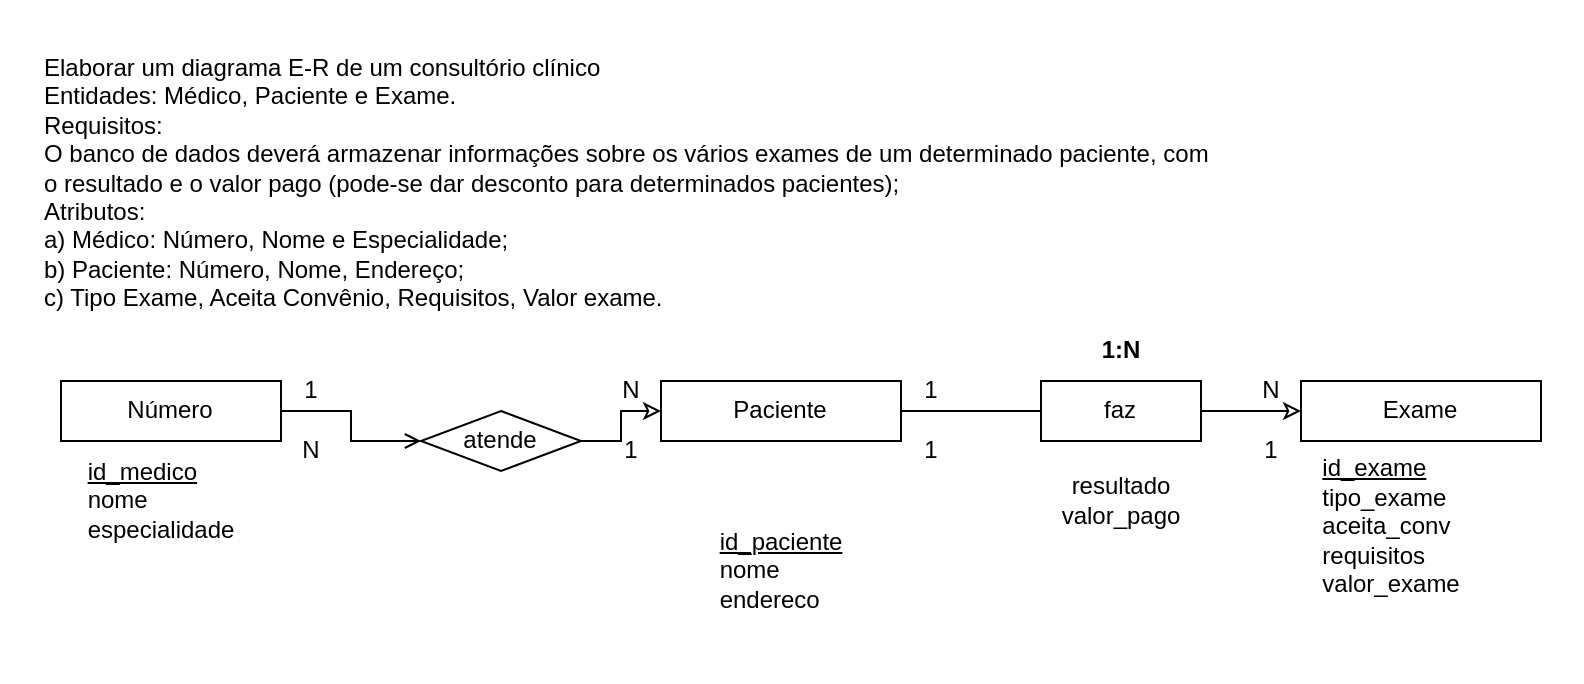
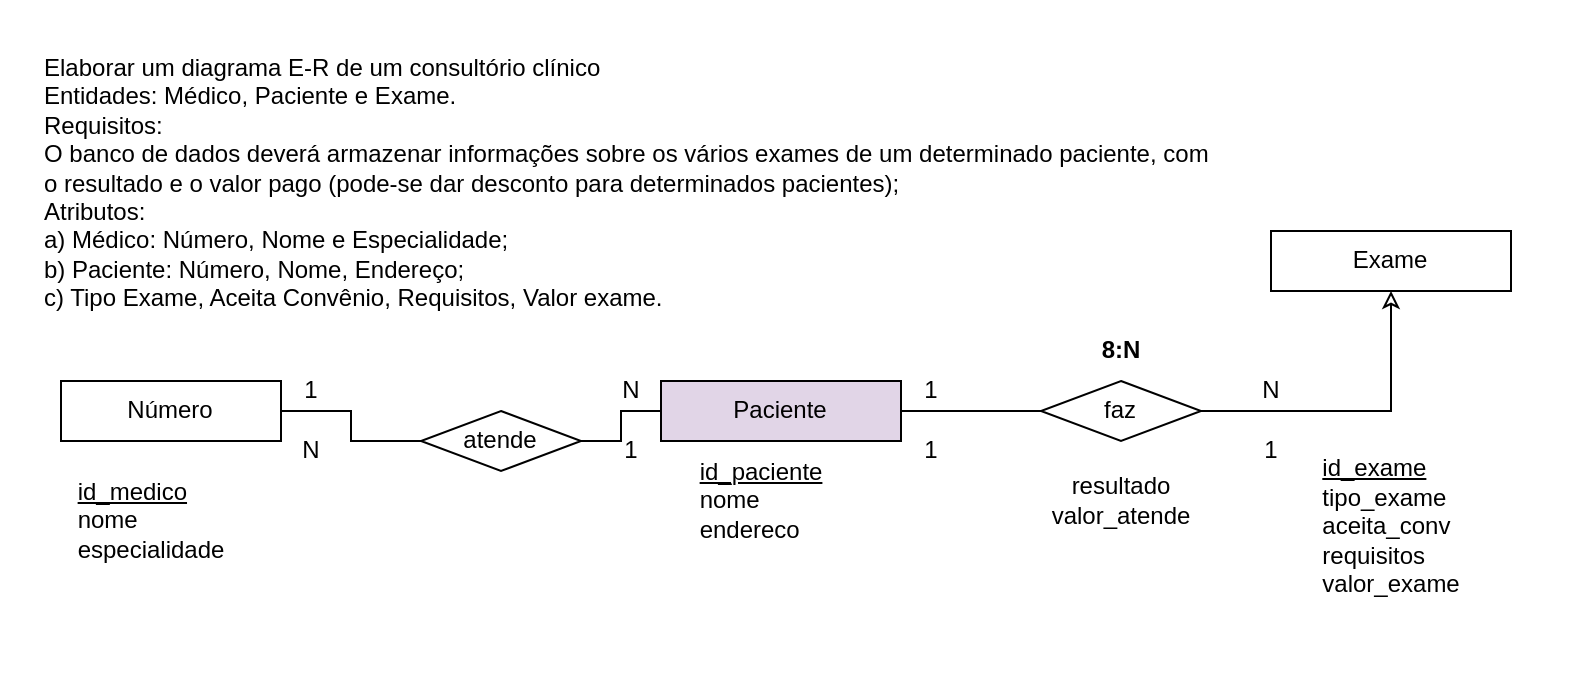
(1122, 351) -> (1122, 351)
(646, 411) -> (651, 411)
(781, 411) -> (781, 411)
(1121, 411) -> (1121, 411)
(1421, 411) -> (1391, 261)
(412, 441) -> (414, 441)
(161, 501) -> (151, 521)
(1122, 501) -> (1122, 501)
(781, 571) -> (761, 501)
